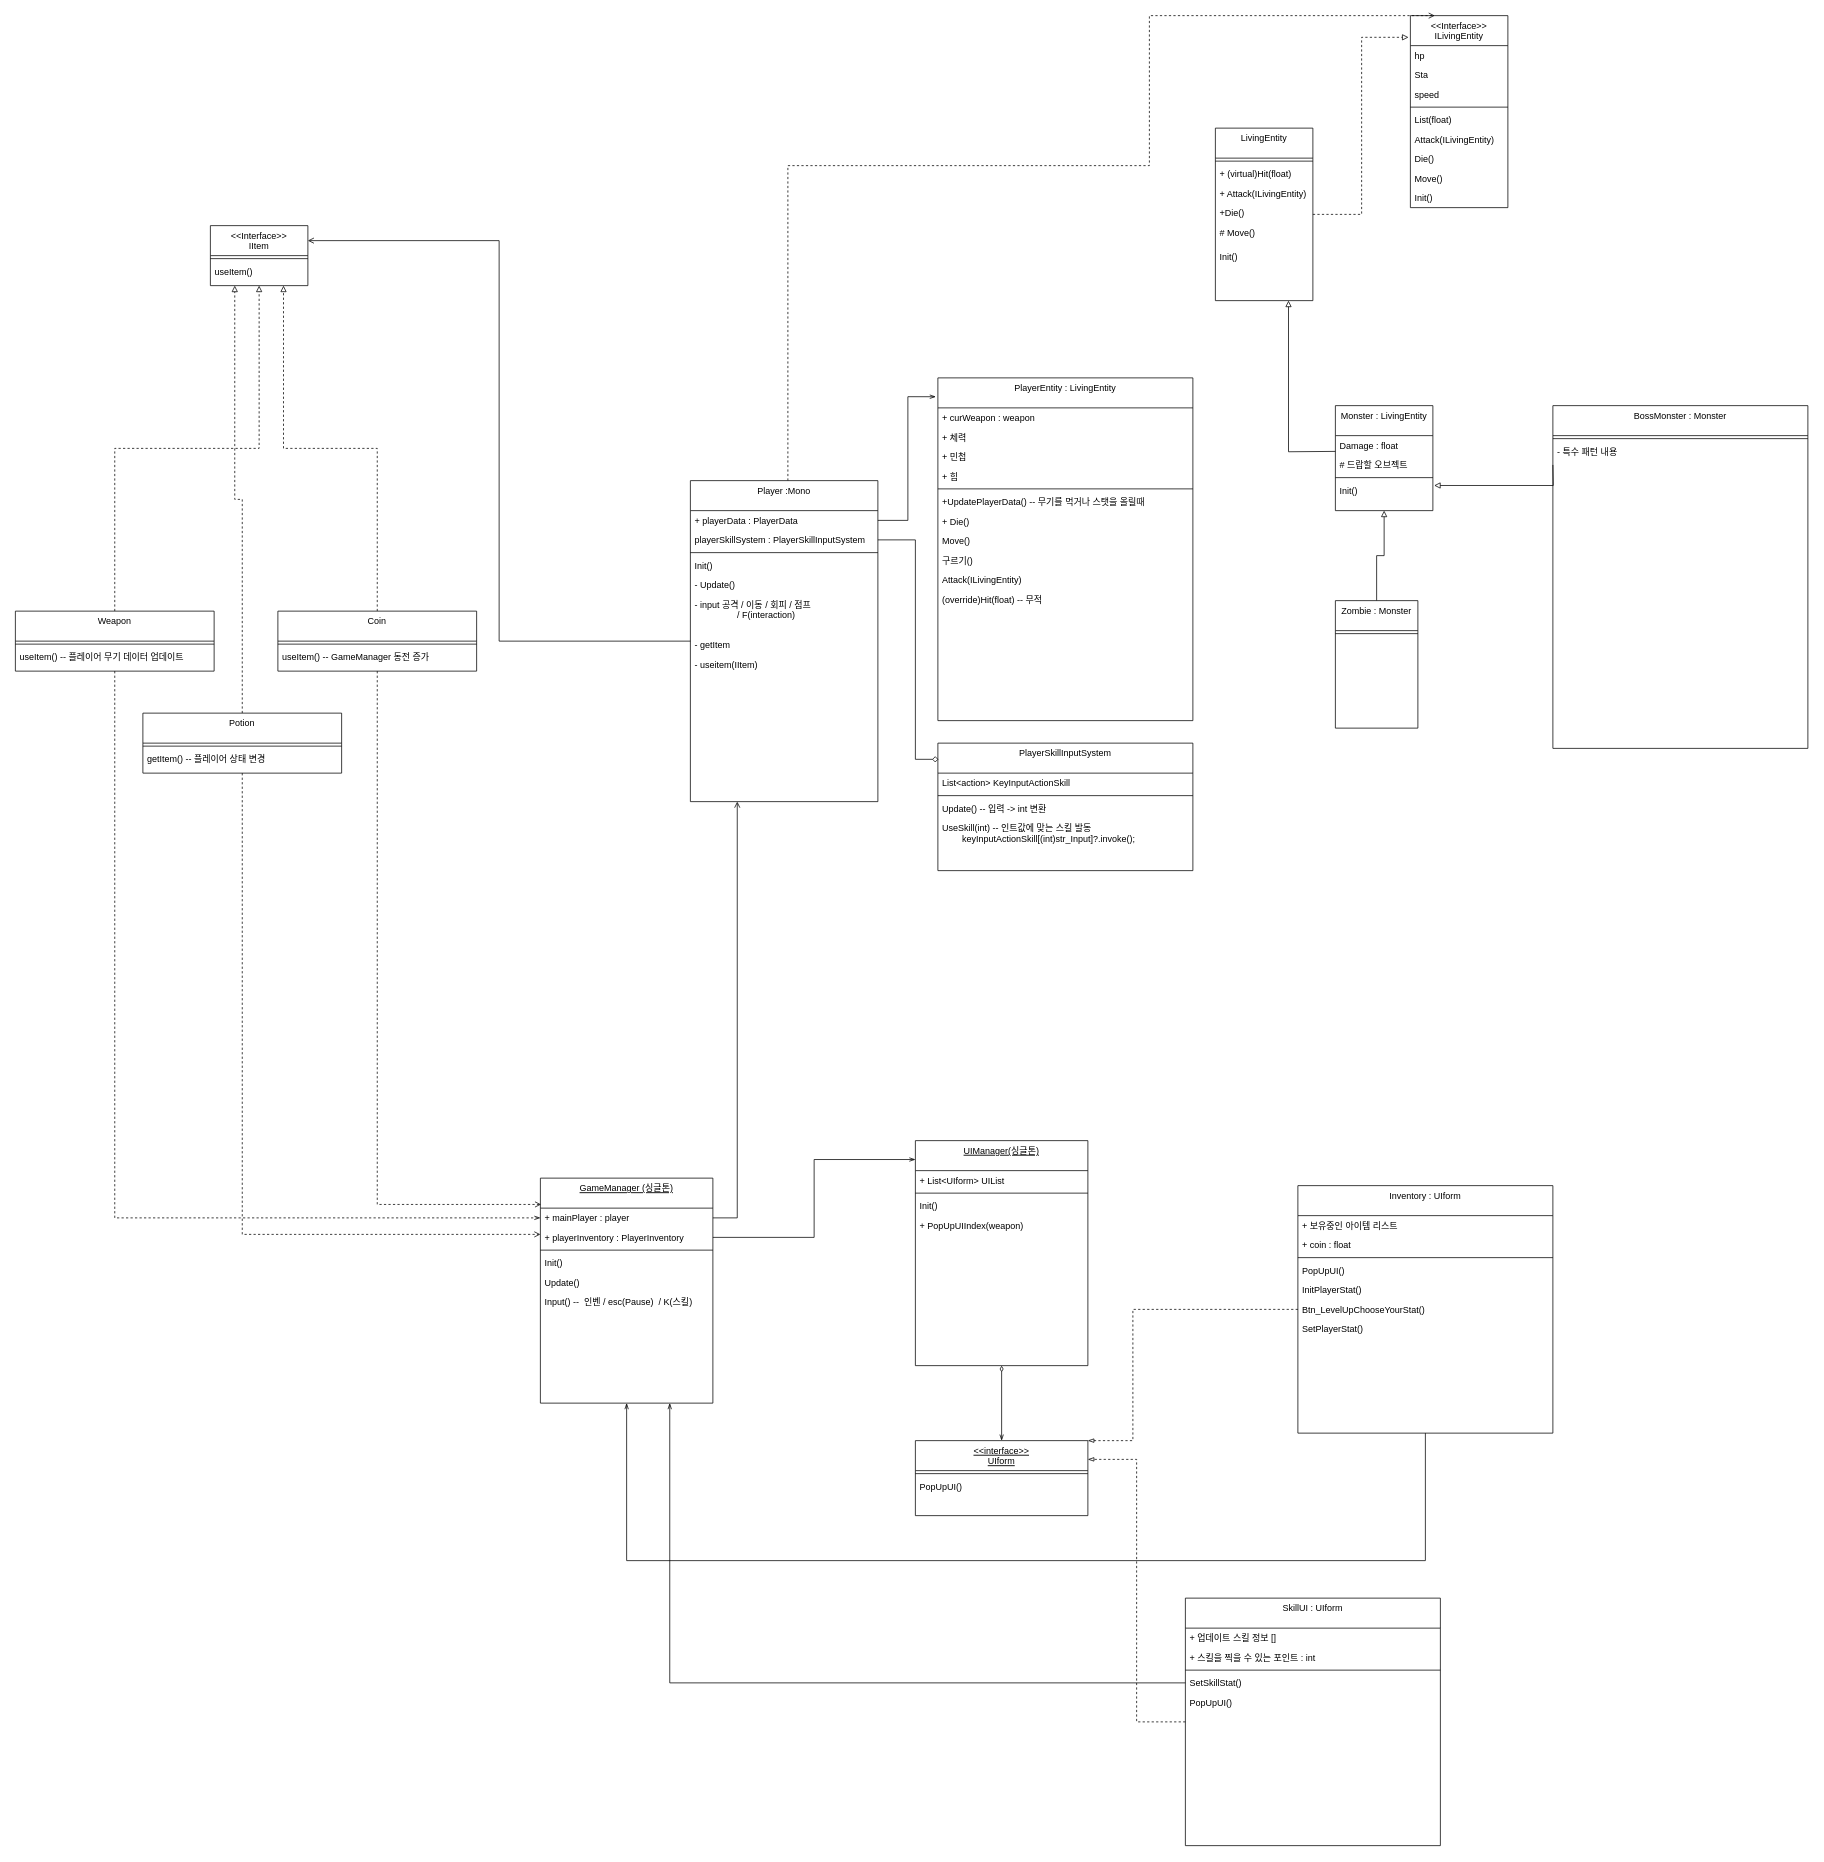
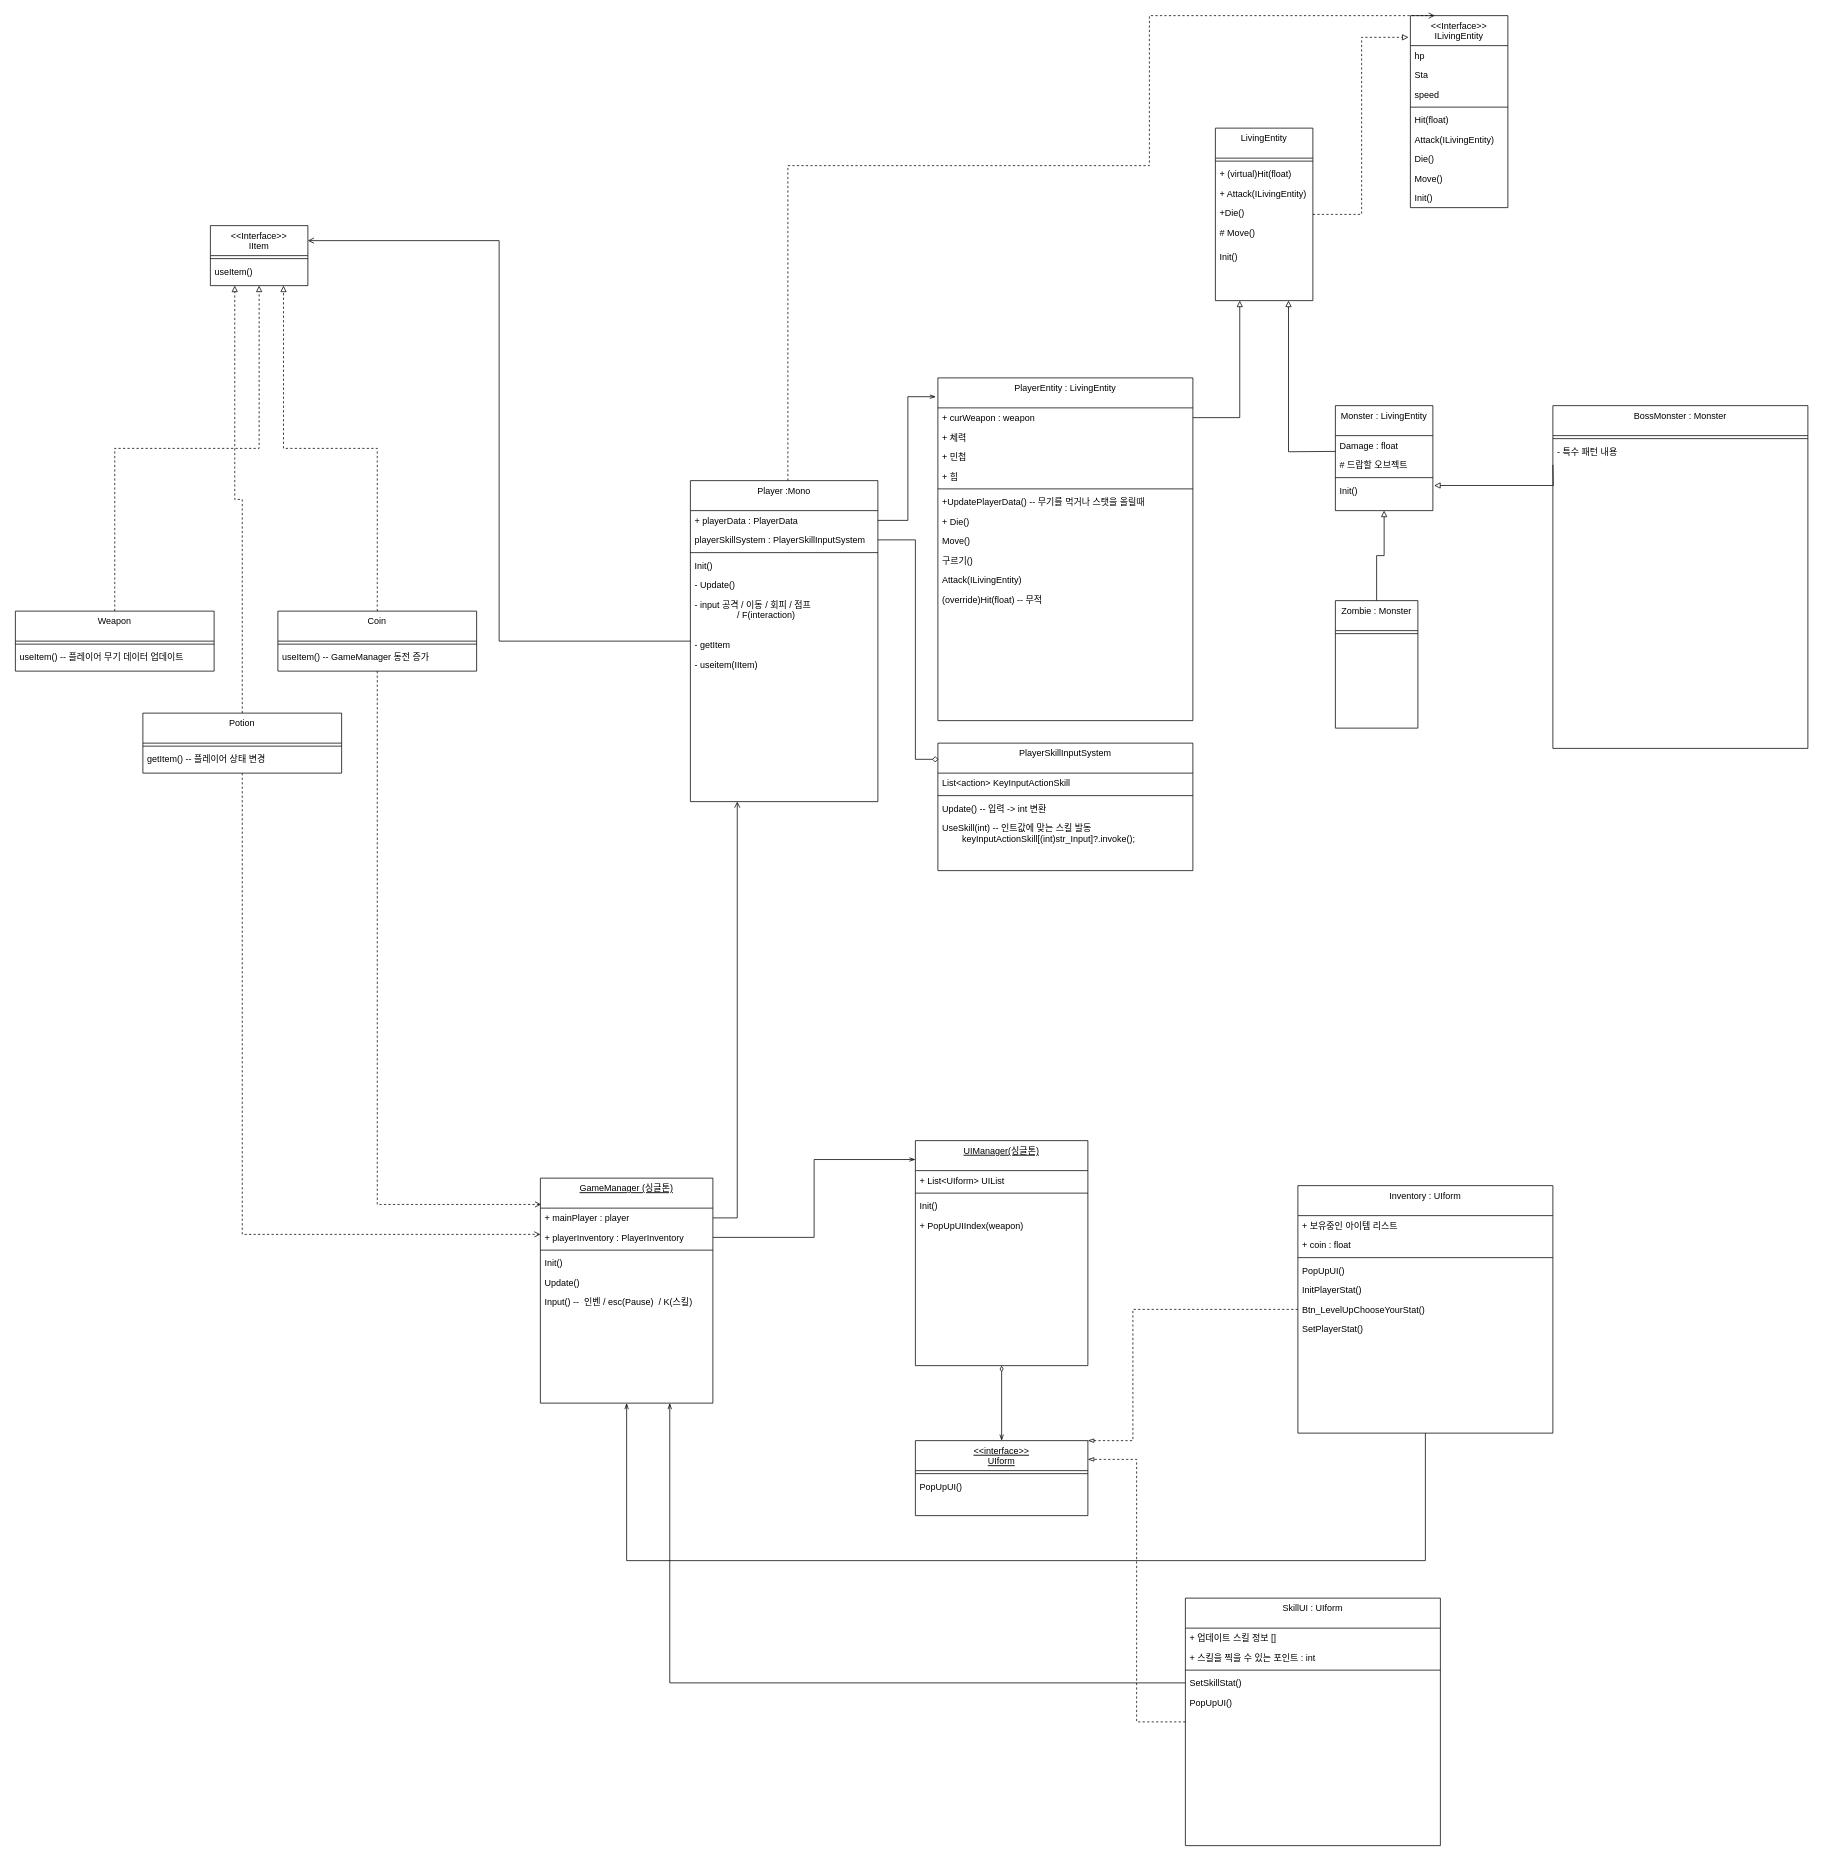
(1440, 120) -> (1437, 120)
none -> (1240, 385)
(115, 1156) -> none
